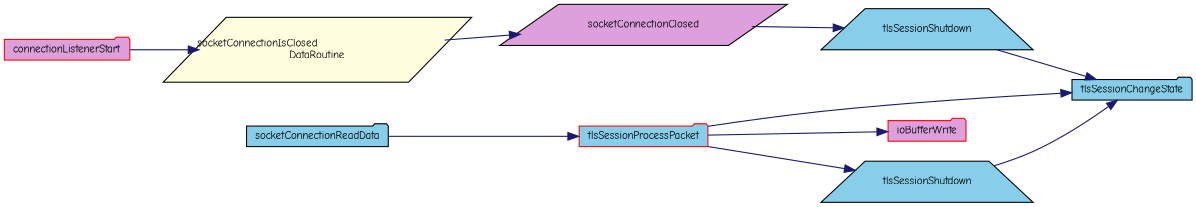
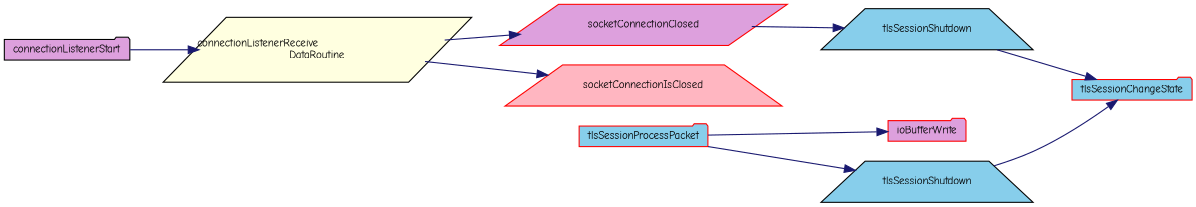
(644, 25) -> (644, 25)
(67, 50) -> (67, 50)
(317, 50) -> (317, 50)
none -> (644, 85)
(1132, 90) -> (1132, 90)
(884, 105) -> none
(317, 136) -> none
